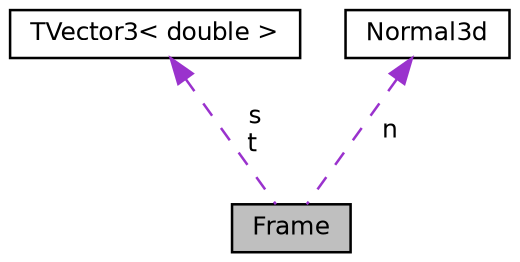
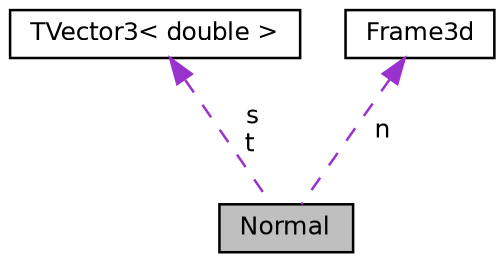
(428, 34) -> (420, 34)
(291, 228) -> (286, 228)
